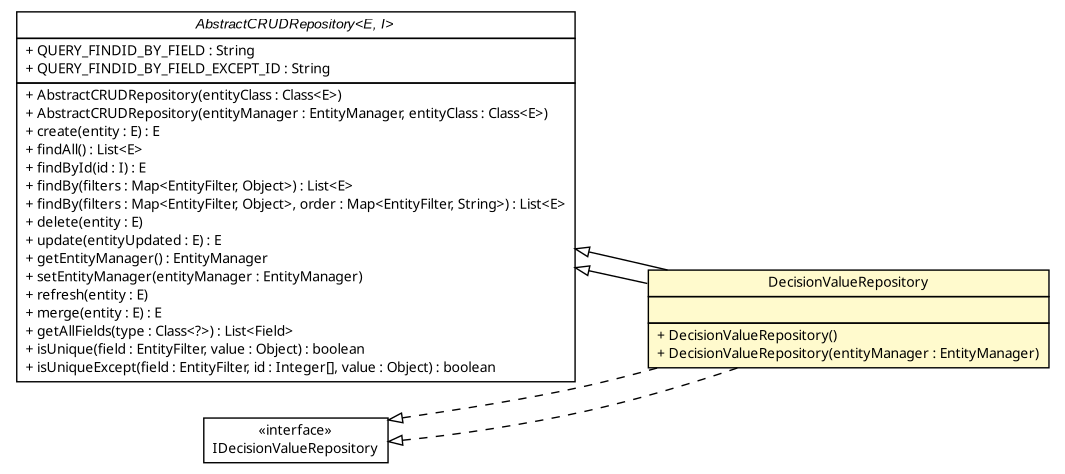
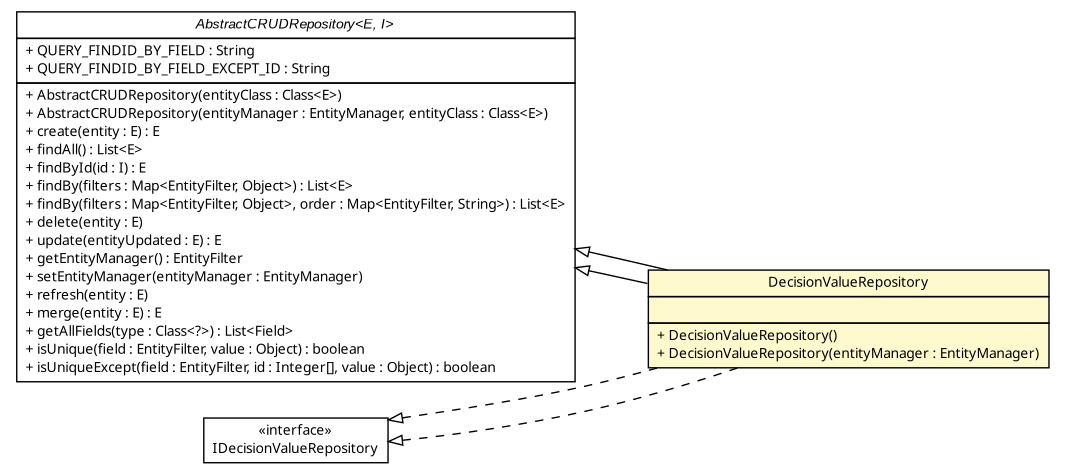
(147, 259) -> (135, 259)
